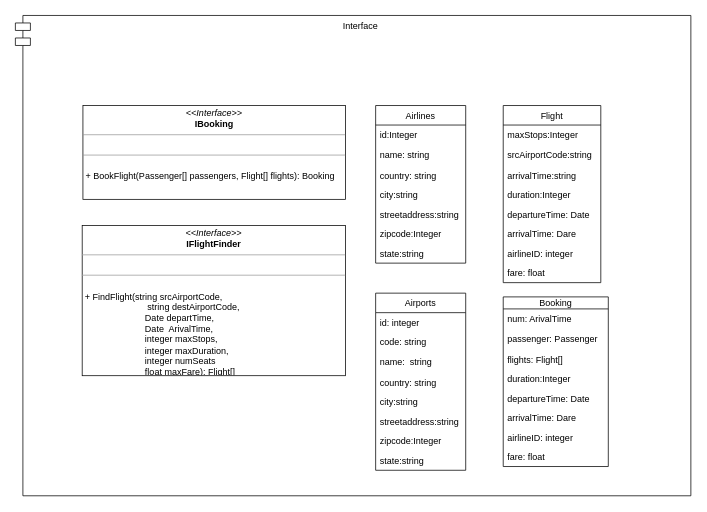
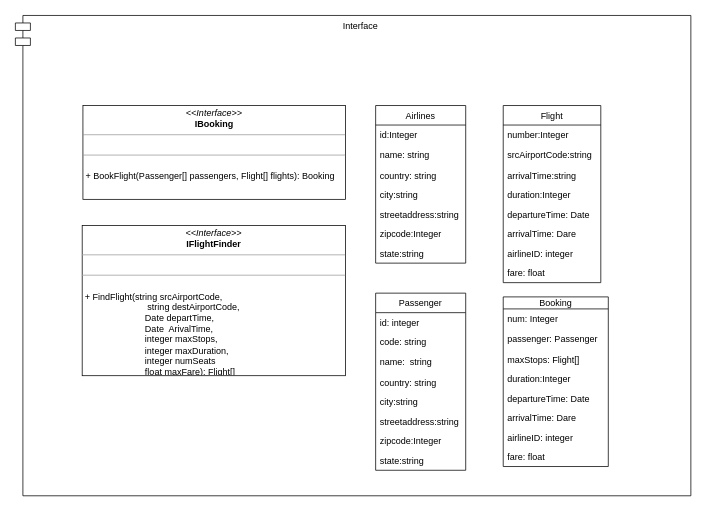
(546, 135) -> (541, 135)
(420, 303) -> (420, 303)
(539, 319) -> (535, 319)
(543, 359) -> (548, 359)
